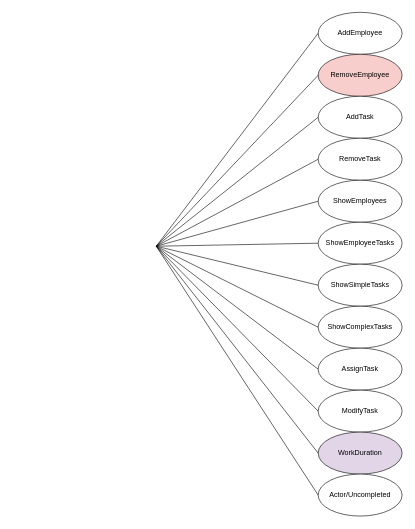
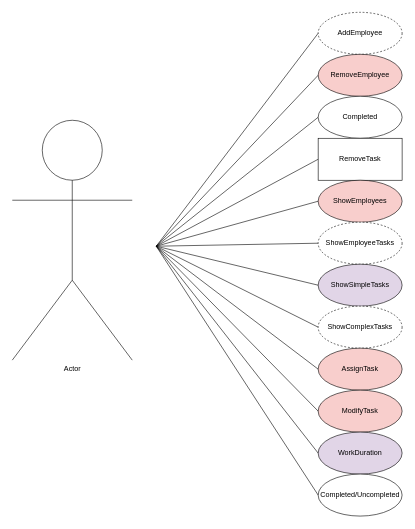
(360, 33) -> (360, 33)
(360, 117) -> (360, 117)
(360, 159) -> (360, 159)
(360, 201) -> (360, 201)
none -> (72, 240)
(360, 243) -> (360, 243)
(360, 285) -> (360, 285)
(360, 327) -> (360, 327)
(360, 369) -> (360, 369)
(360, 411) -> (360, 411)
(360, 495) -> (360, 495)
